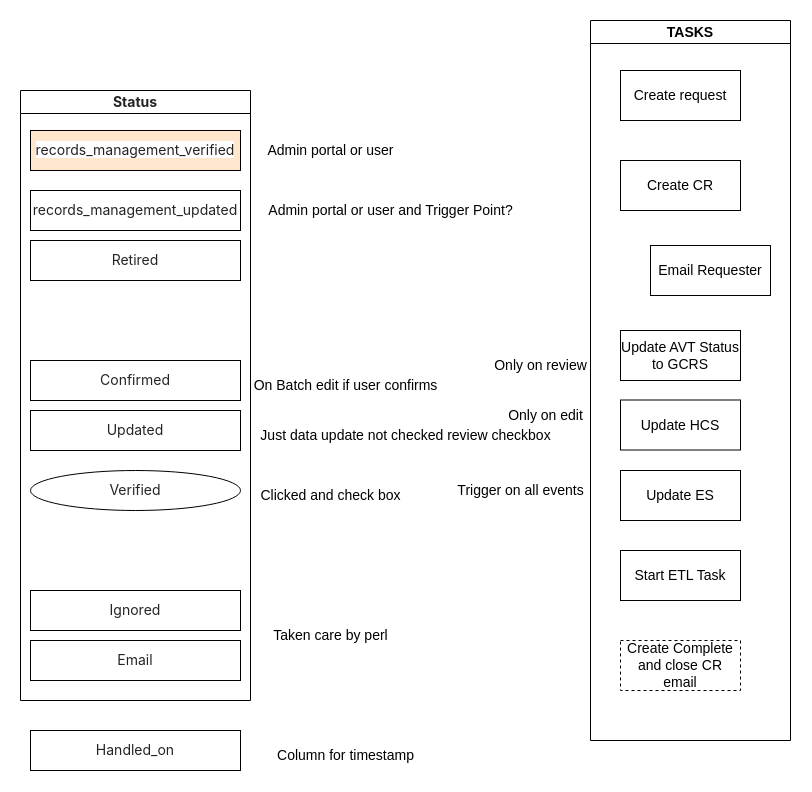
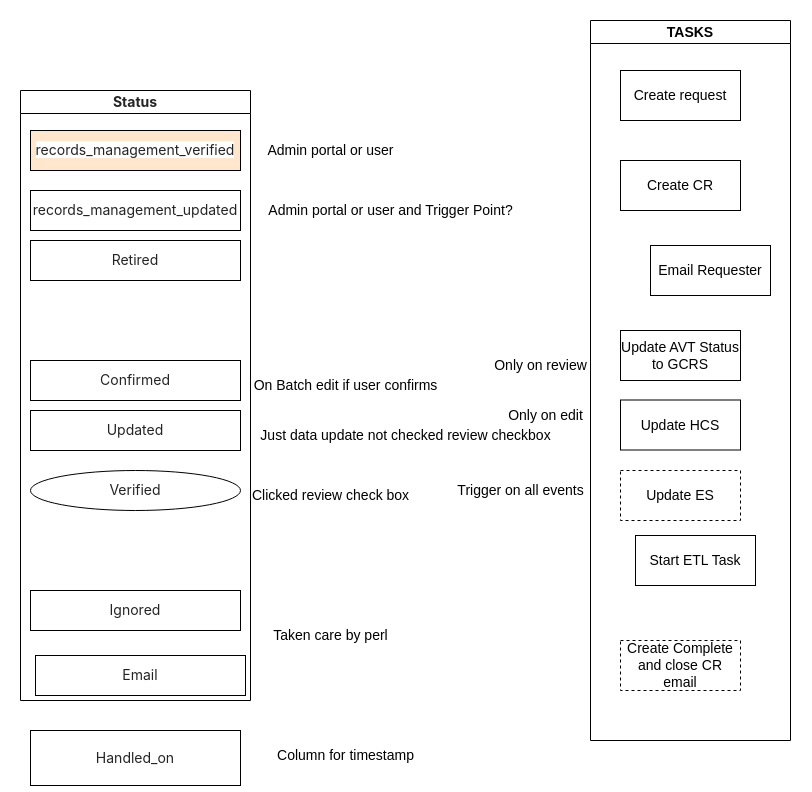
(331, 496) -> (331, 496)
(681, 496) -> (681, 496)
(681, 576) -> (696, 561)
(136, 661) -> (141, 676)
(136, 751) -> (136, 758)
